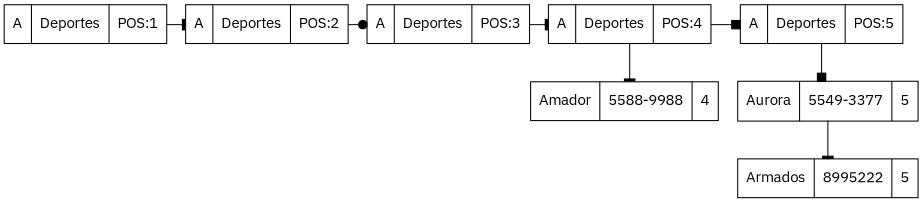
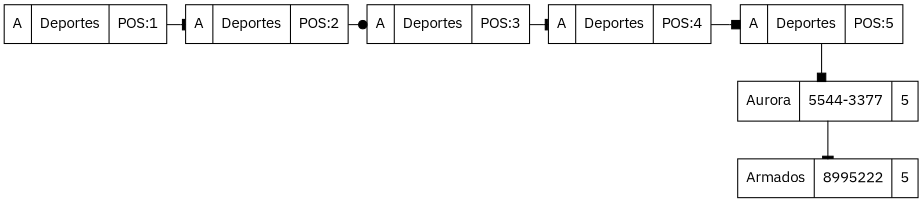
(624, 101) -> none
(846, 101) -> (846, 101)
